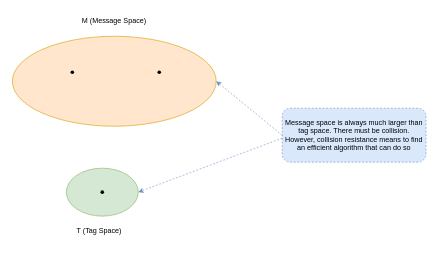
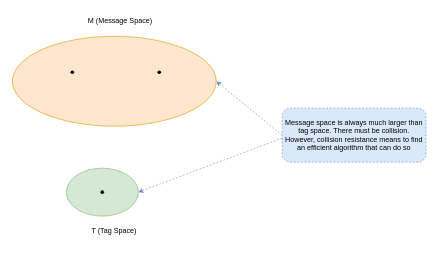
(114, 21) -> (120, 21)
(99, 231) -> (114, 231)
